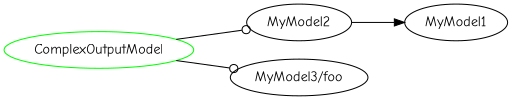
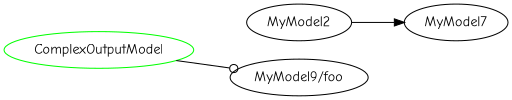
(456, 22) -> (456, 22)
(209, 35) -> none
(299, 77) -> (299, 77)
